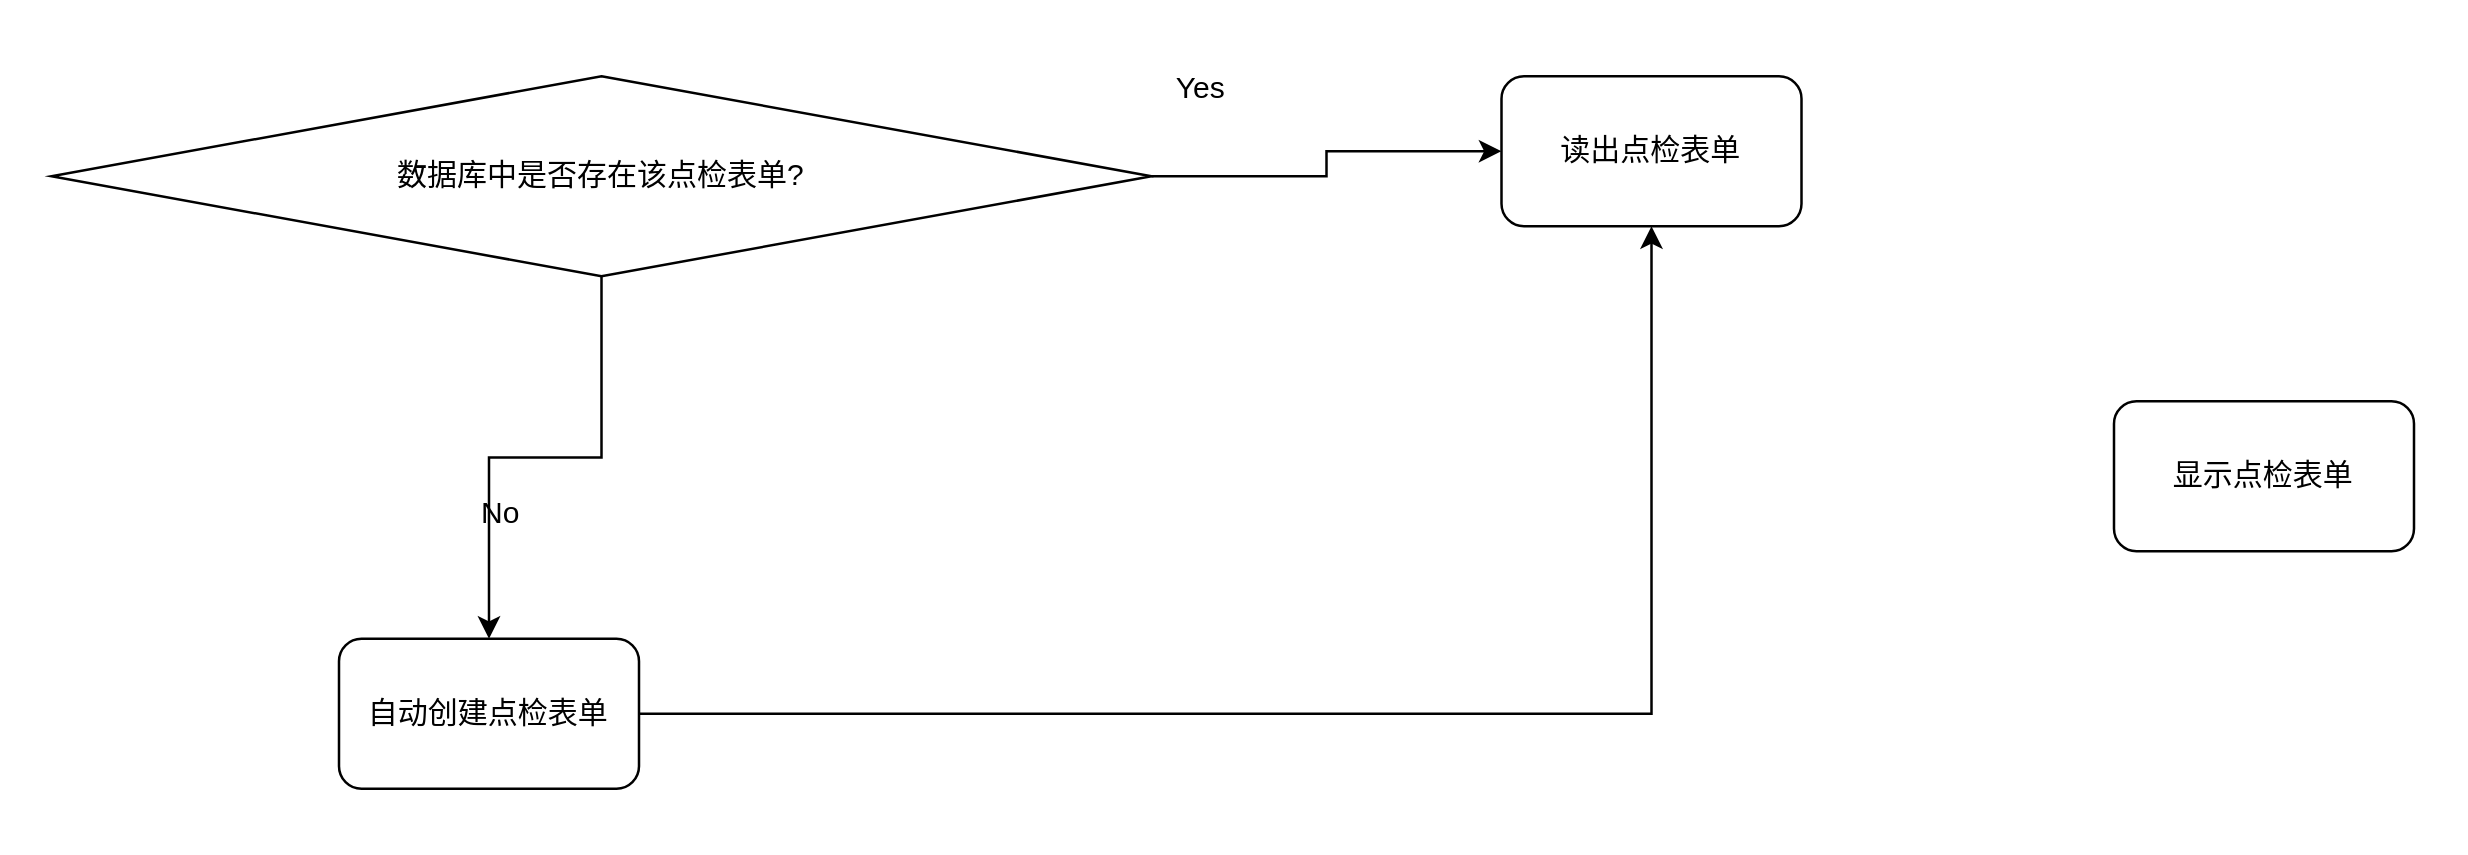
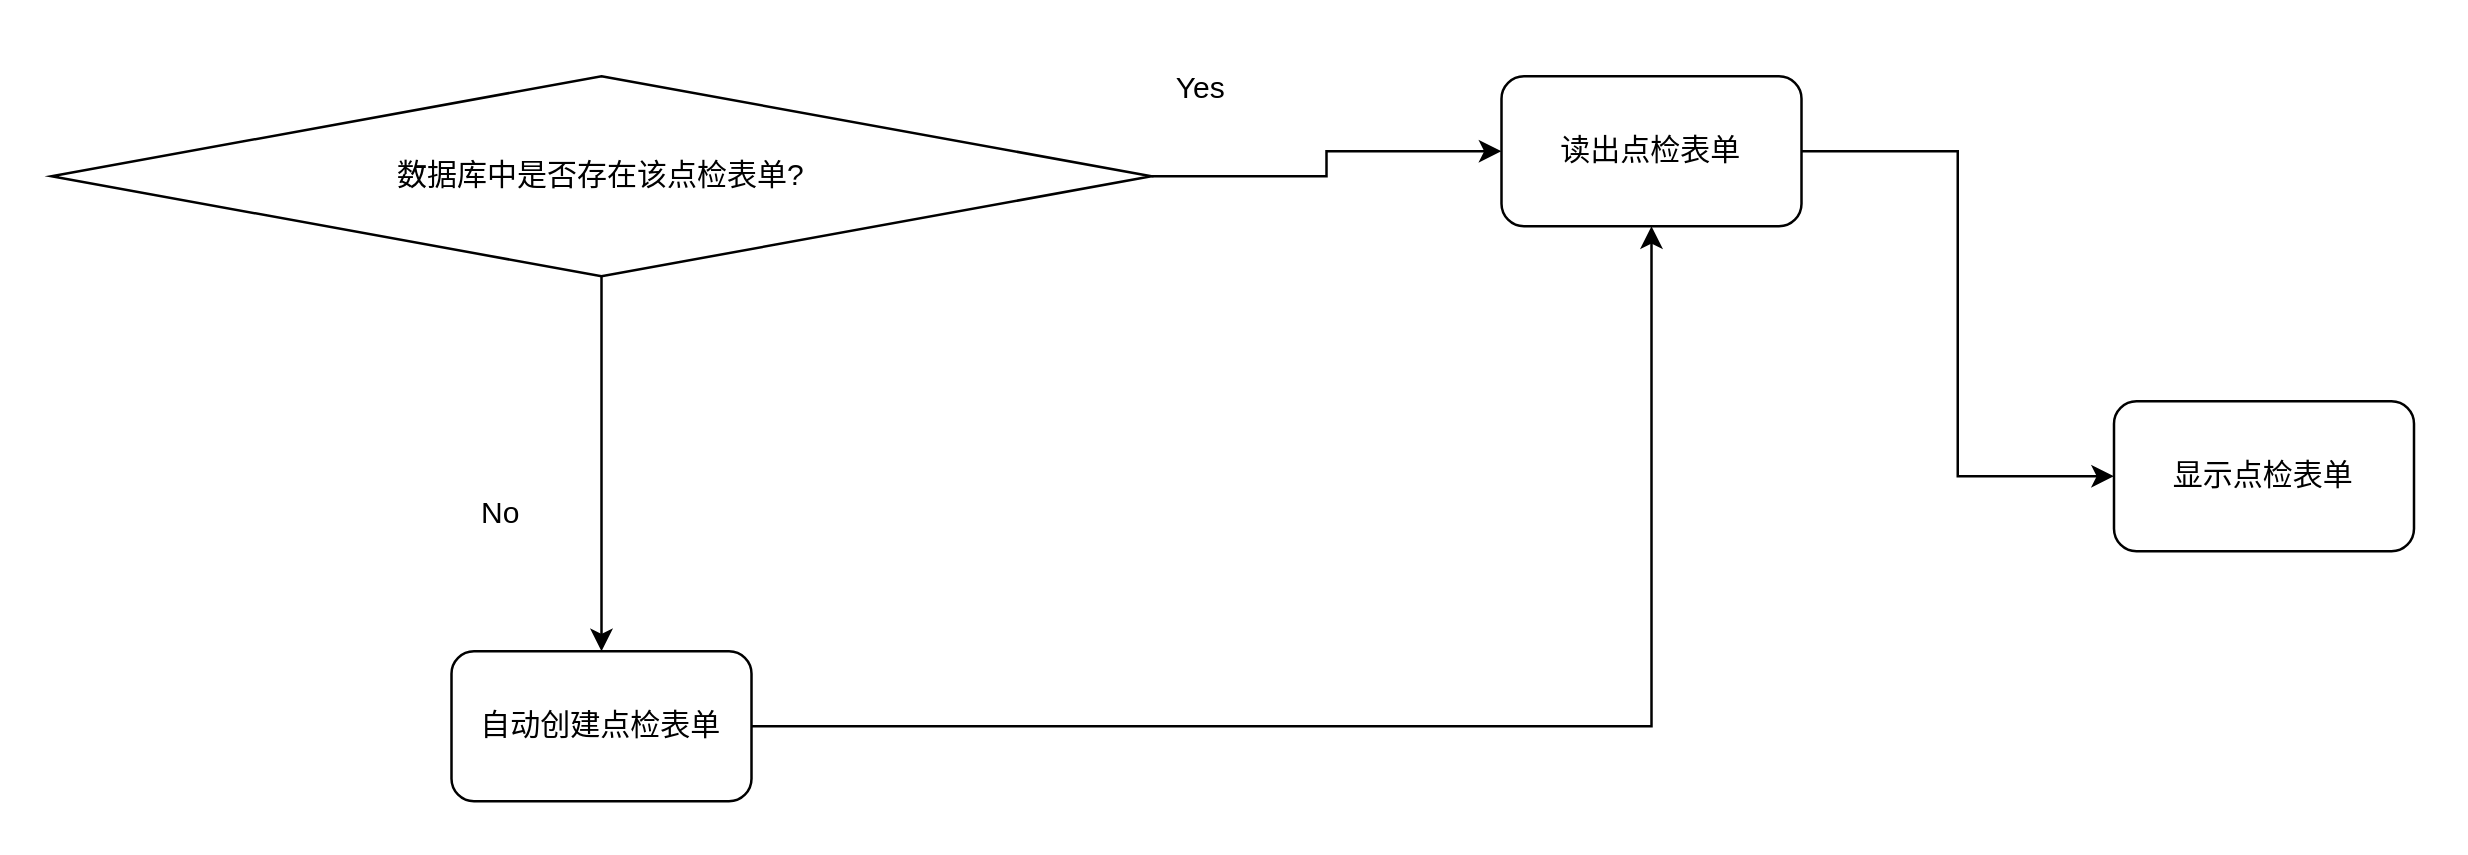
none -> (1958, 305)
(489, 714) -> (601, 726)
